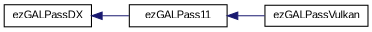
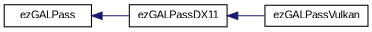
(48, 16) -> (48, 16)
(178, 16) -> (178, 16)
